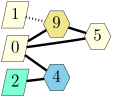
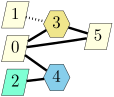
(57, 24) -> (57, 24)
(98, 37) -> (98, 37)
